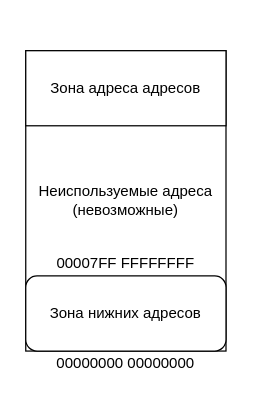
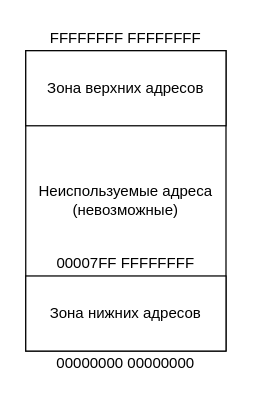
none -> (126, 38)
(126, 88) -> (126, 88)
(126, 313) -> (126, 313)
